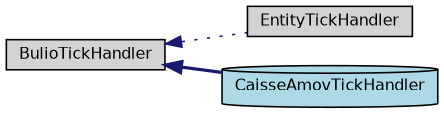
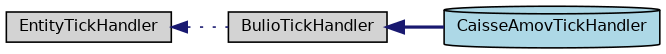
(214, 37) -> (208, 27)
